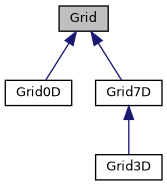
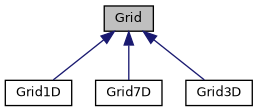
(39, 93) -> (39, 93)
(129, 137) -> (179, 60)
